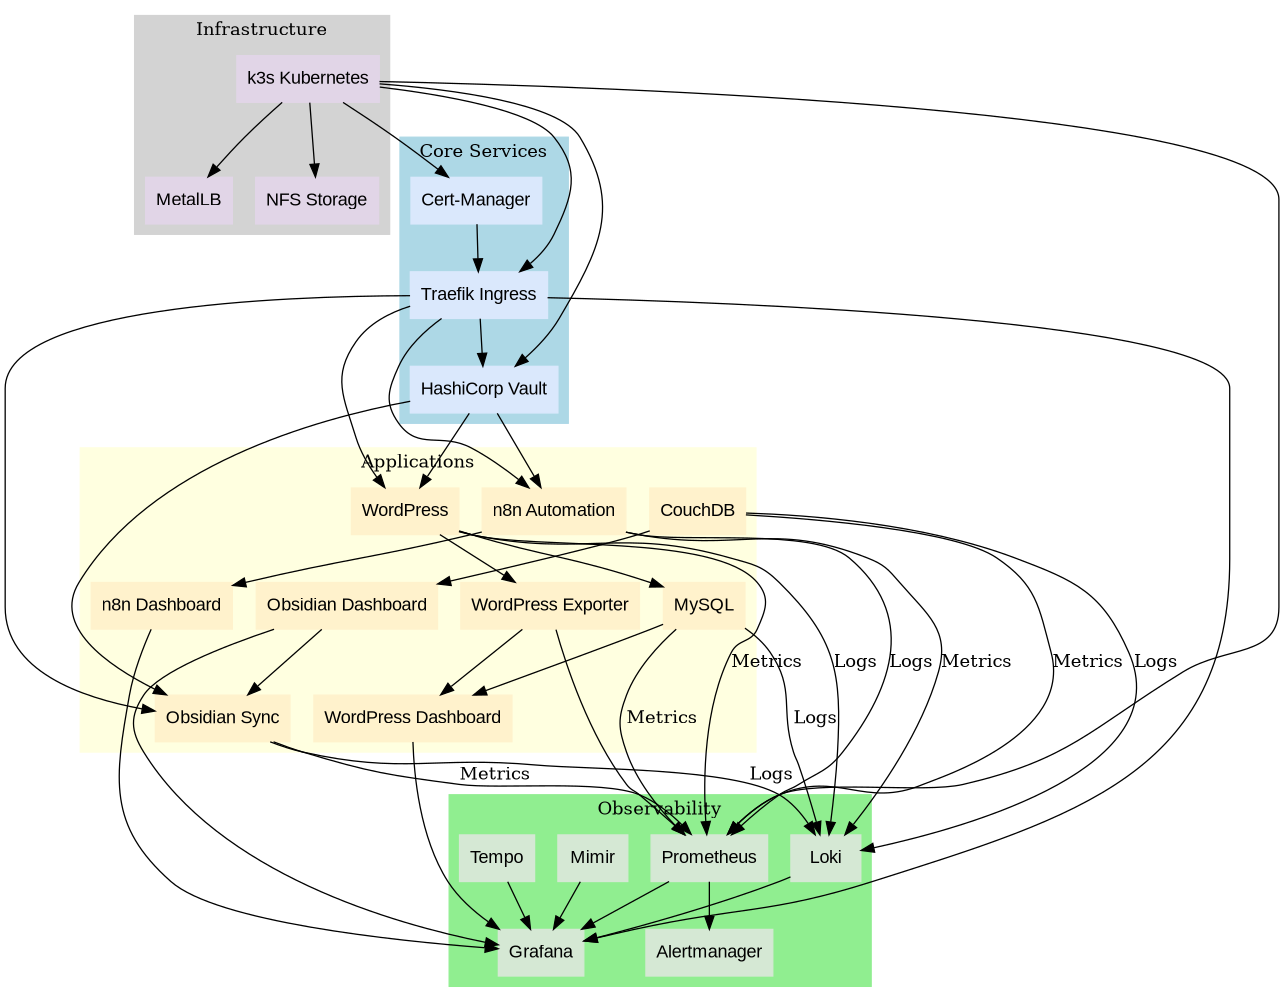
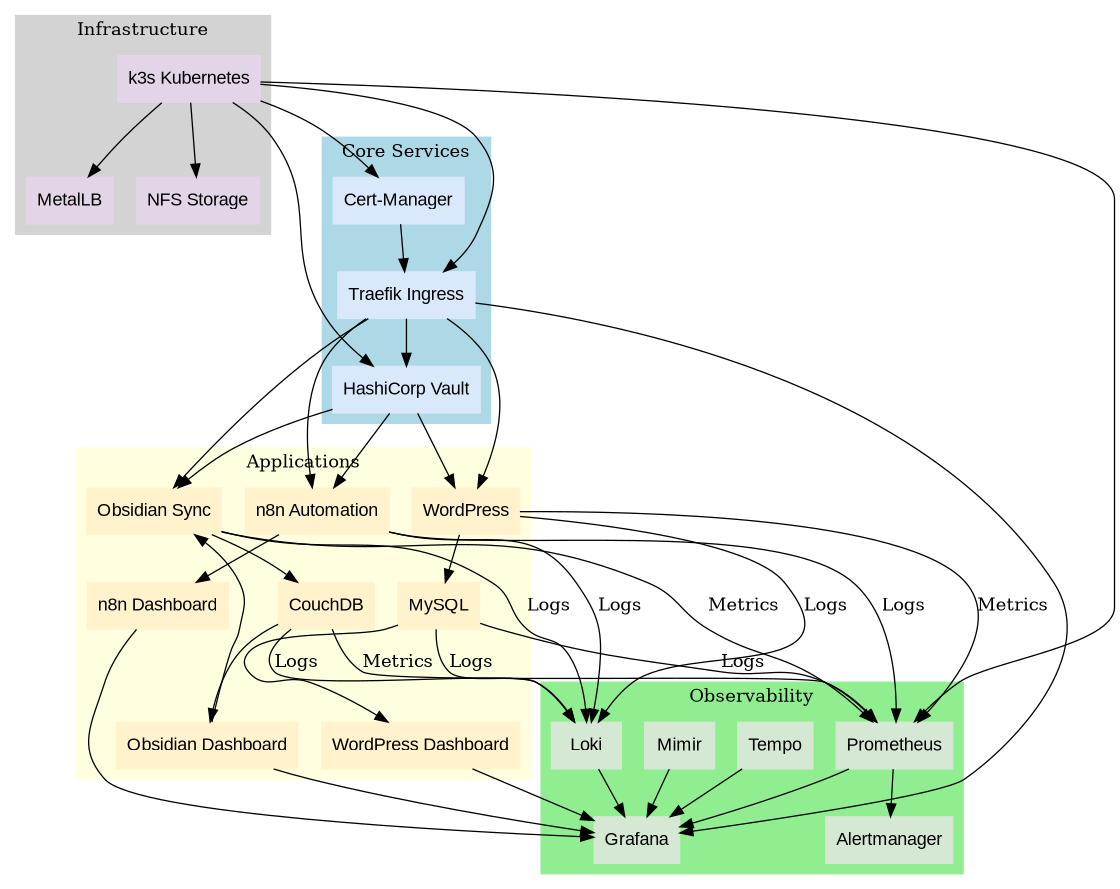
none -> (258, 557)
(550, 606) -> none
(977, 662) -> (620, 606)
(662, 718) -> (743, 662)
